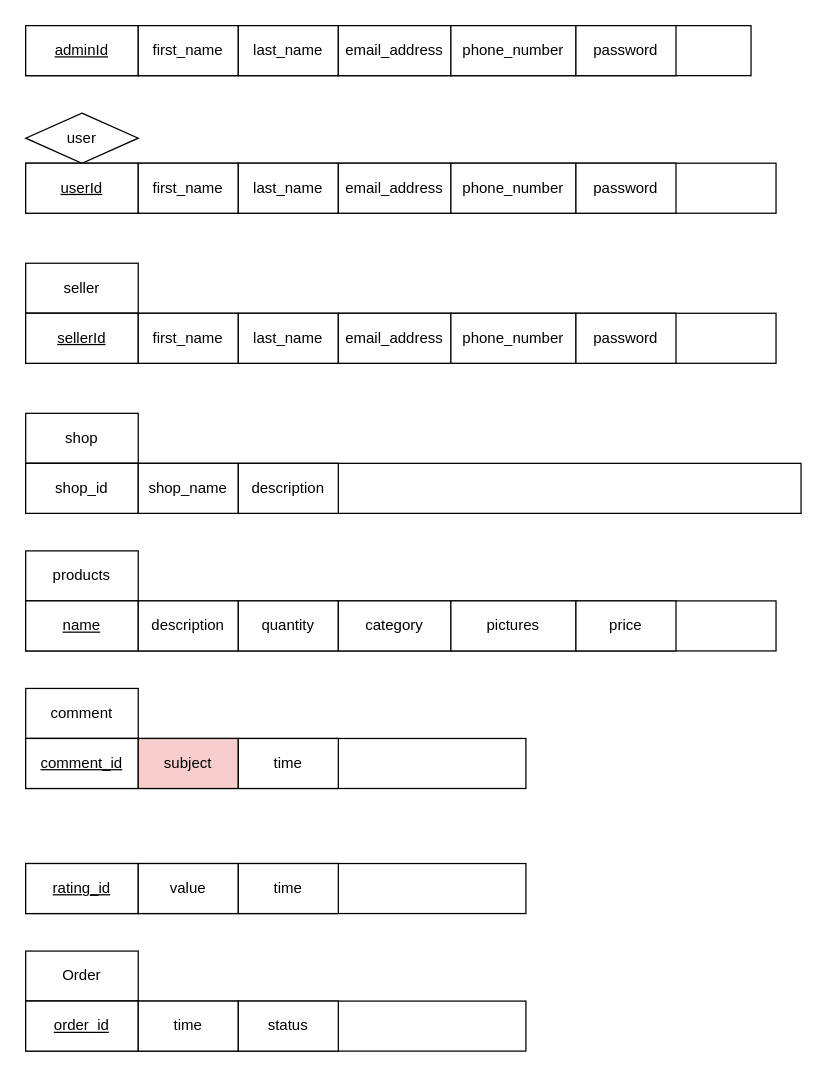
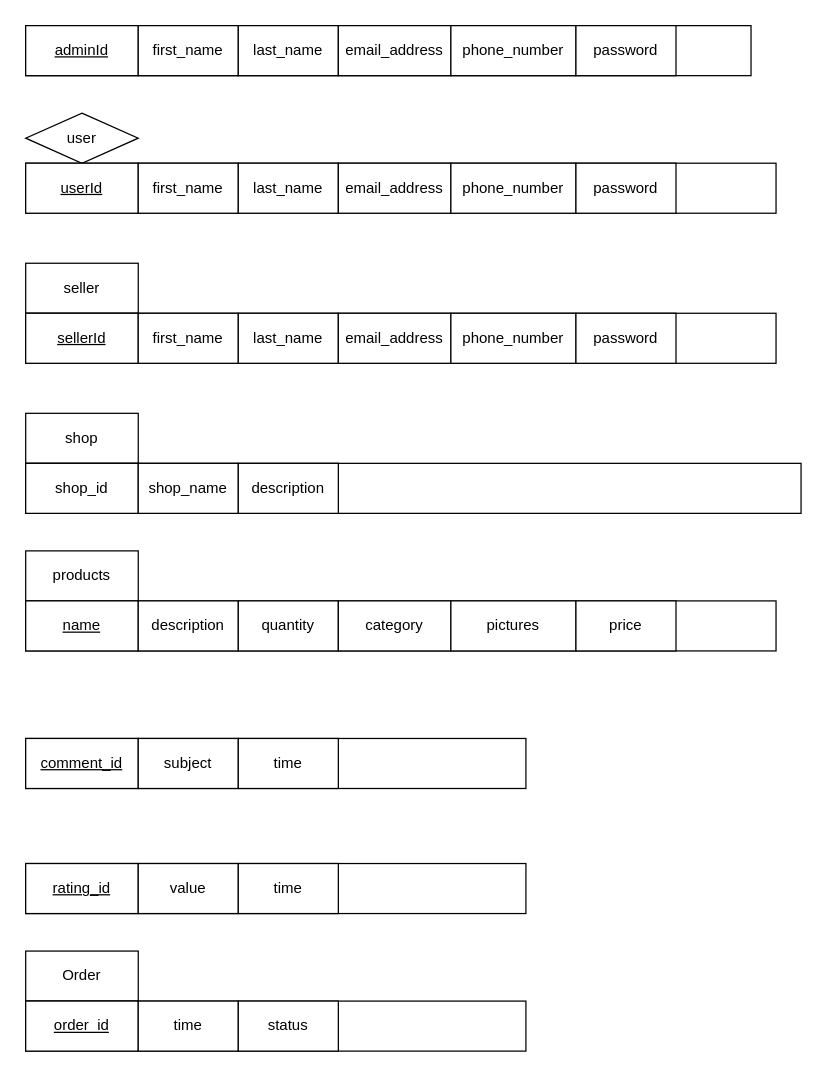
(82, 713) -> none
(188, 763) -> (188, 763)
